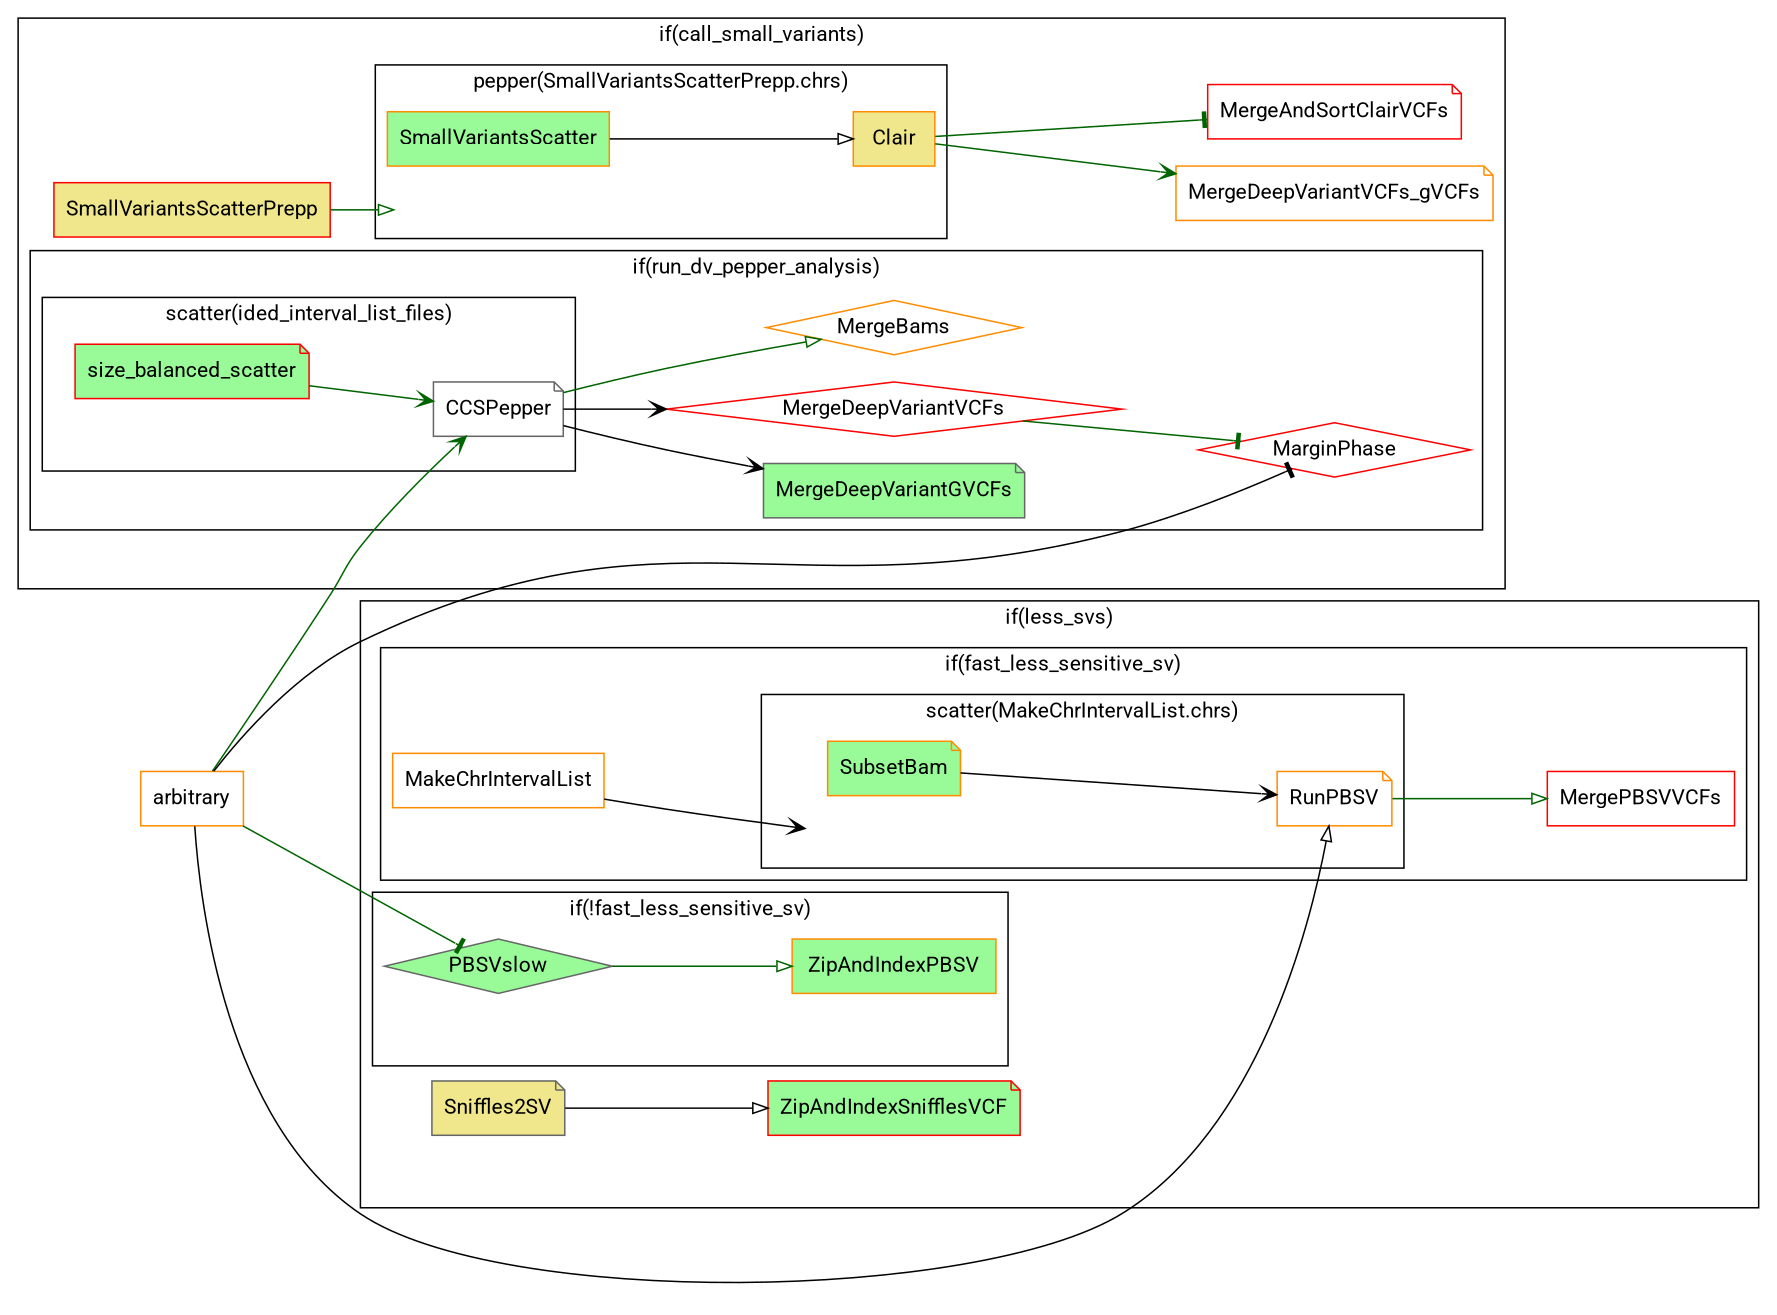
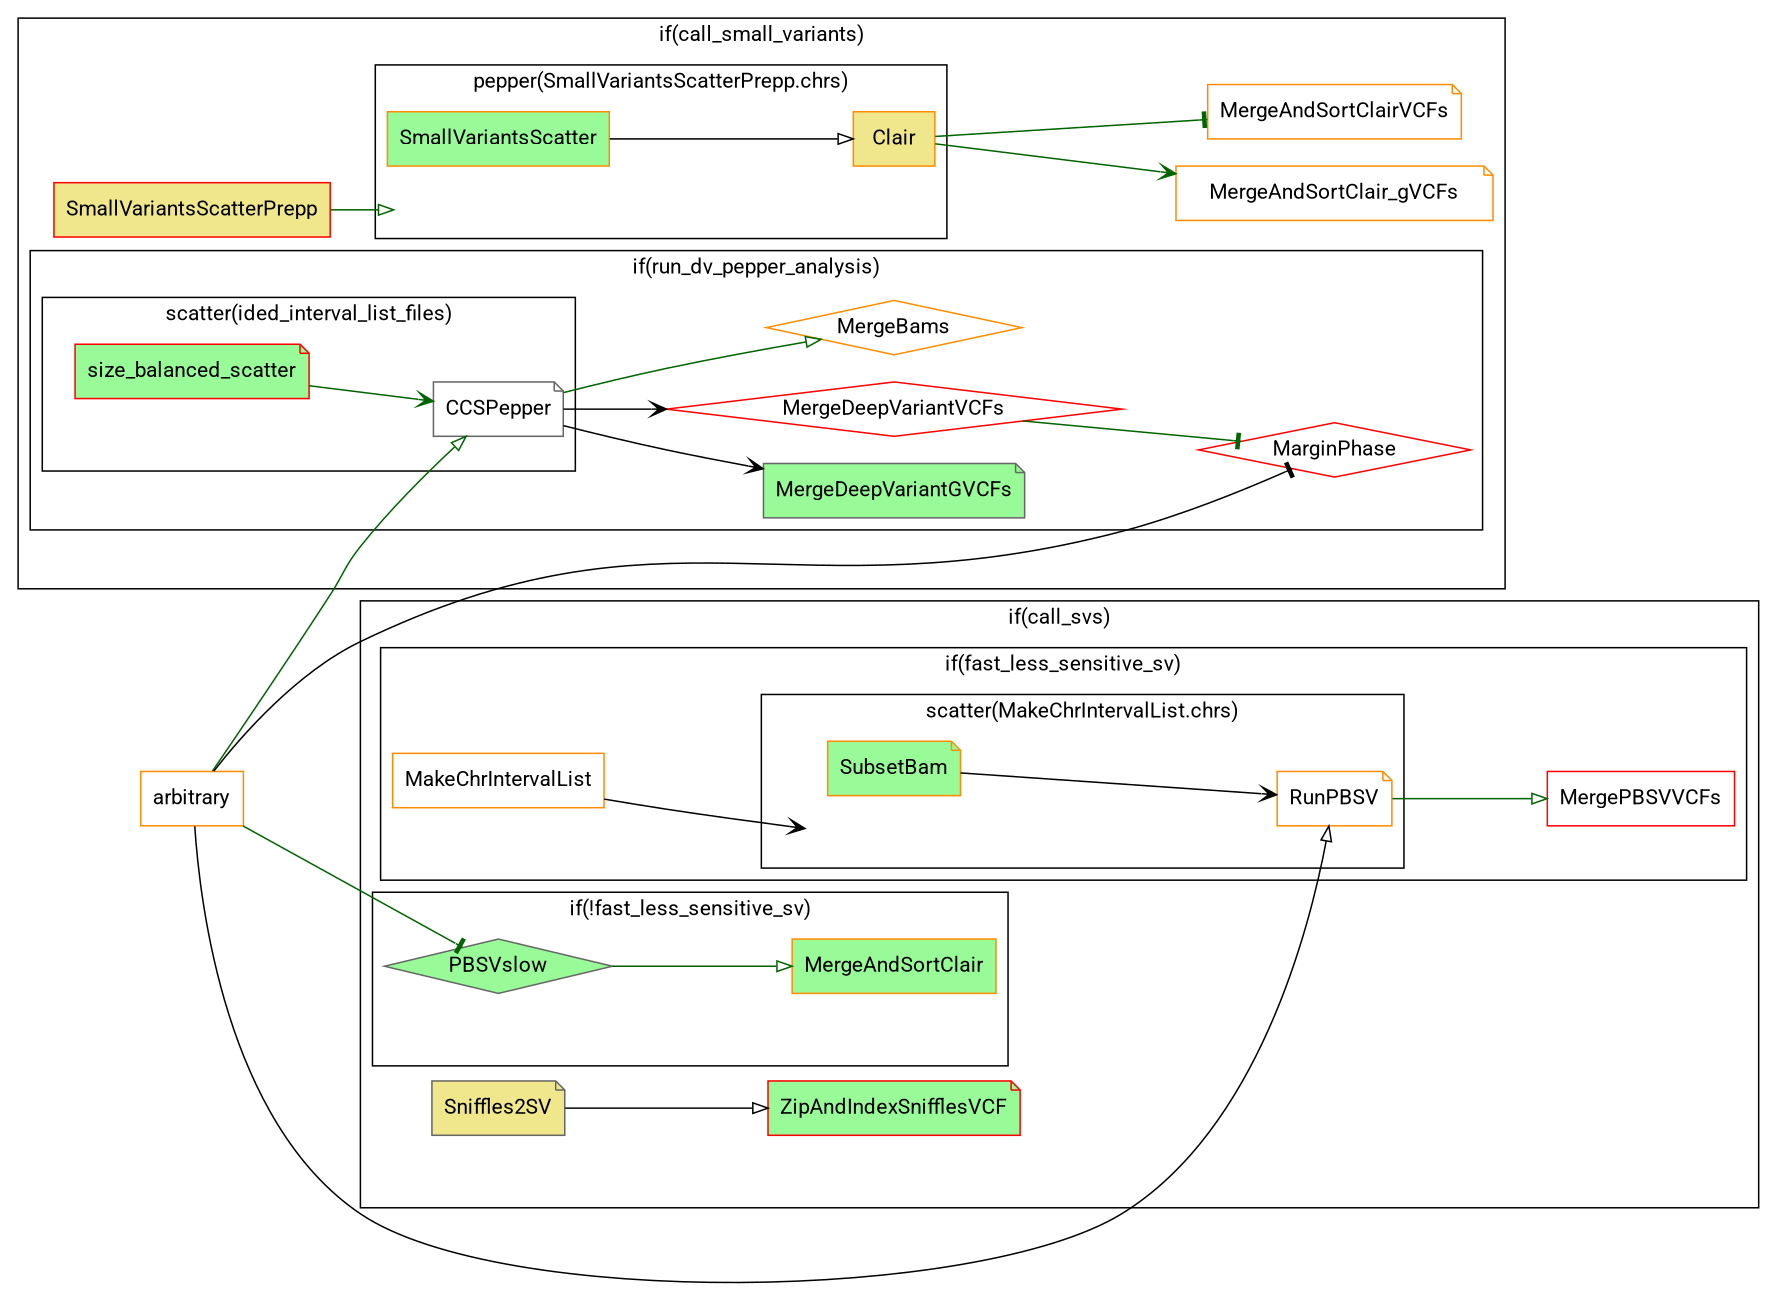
(1335, 112) -> (1335, 112)
(1335, 193) -> (1335, 193)
(325, 602) -> (325, 602)
(1060, 618) -> (1060, 618)
(894, 966) -> (894, 966)
